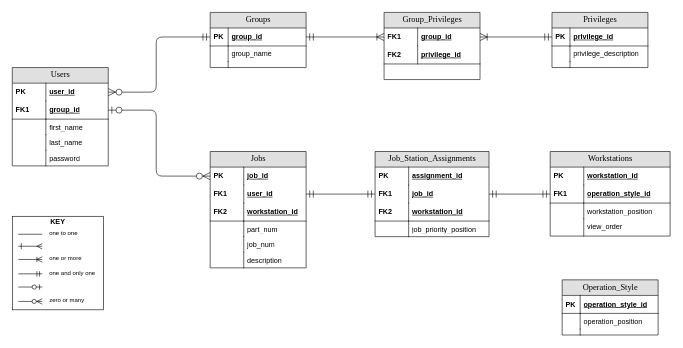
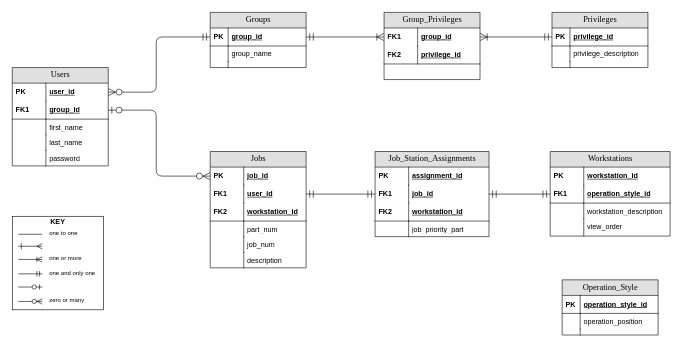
(625, 212) -> (628, 216)
(450, 234) -> (445, 230)
